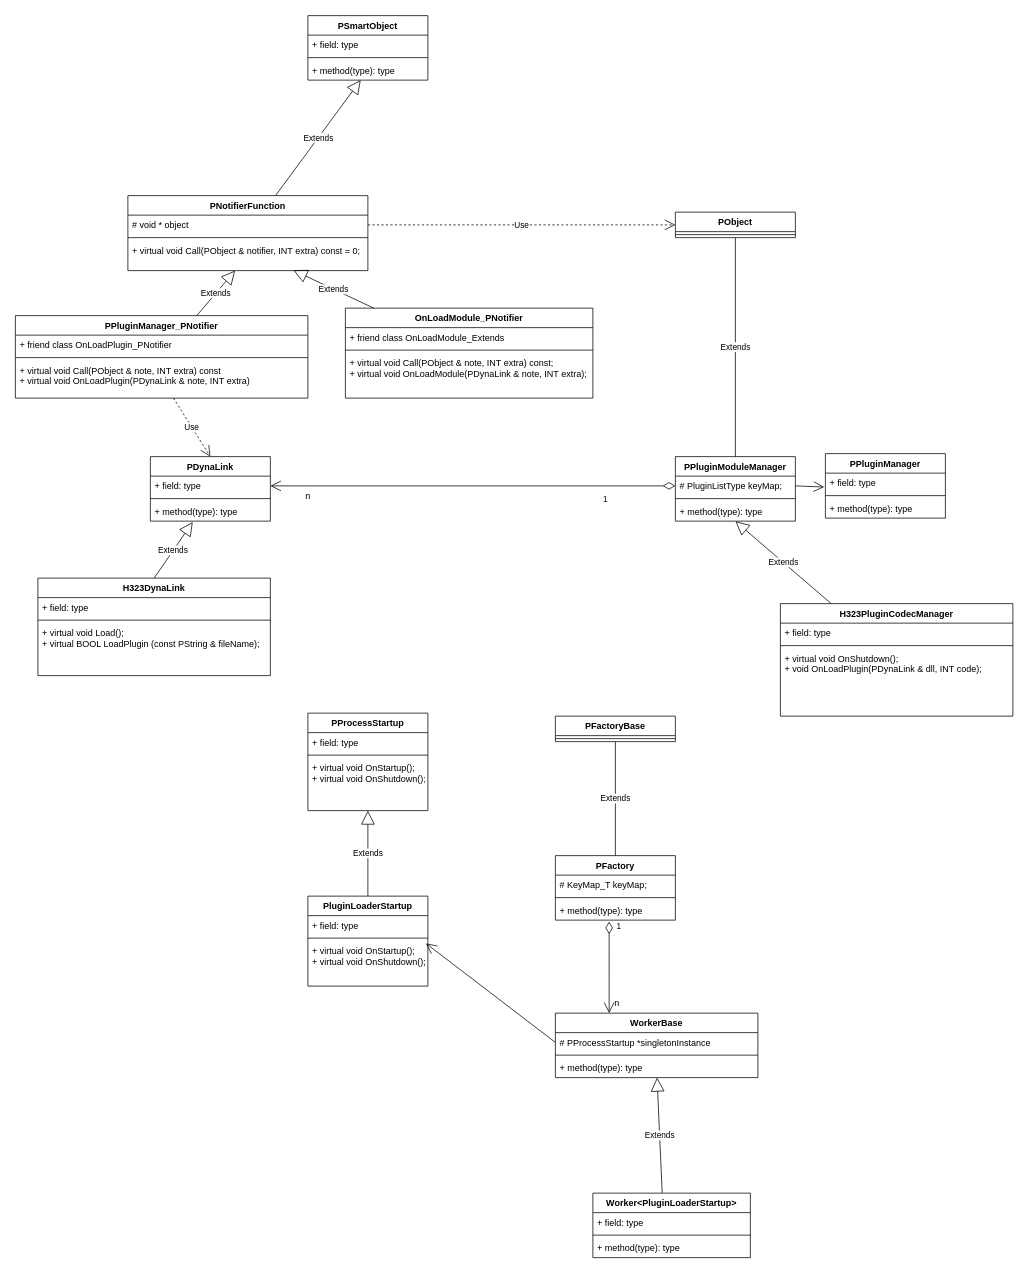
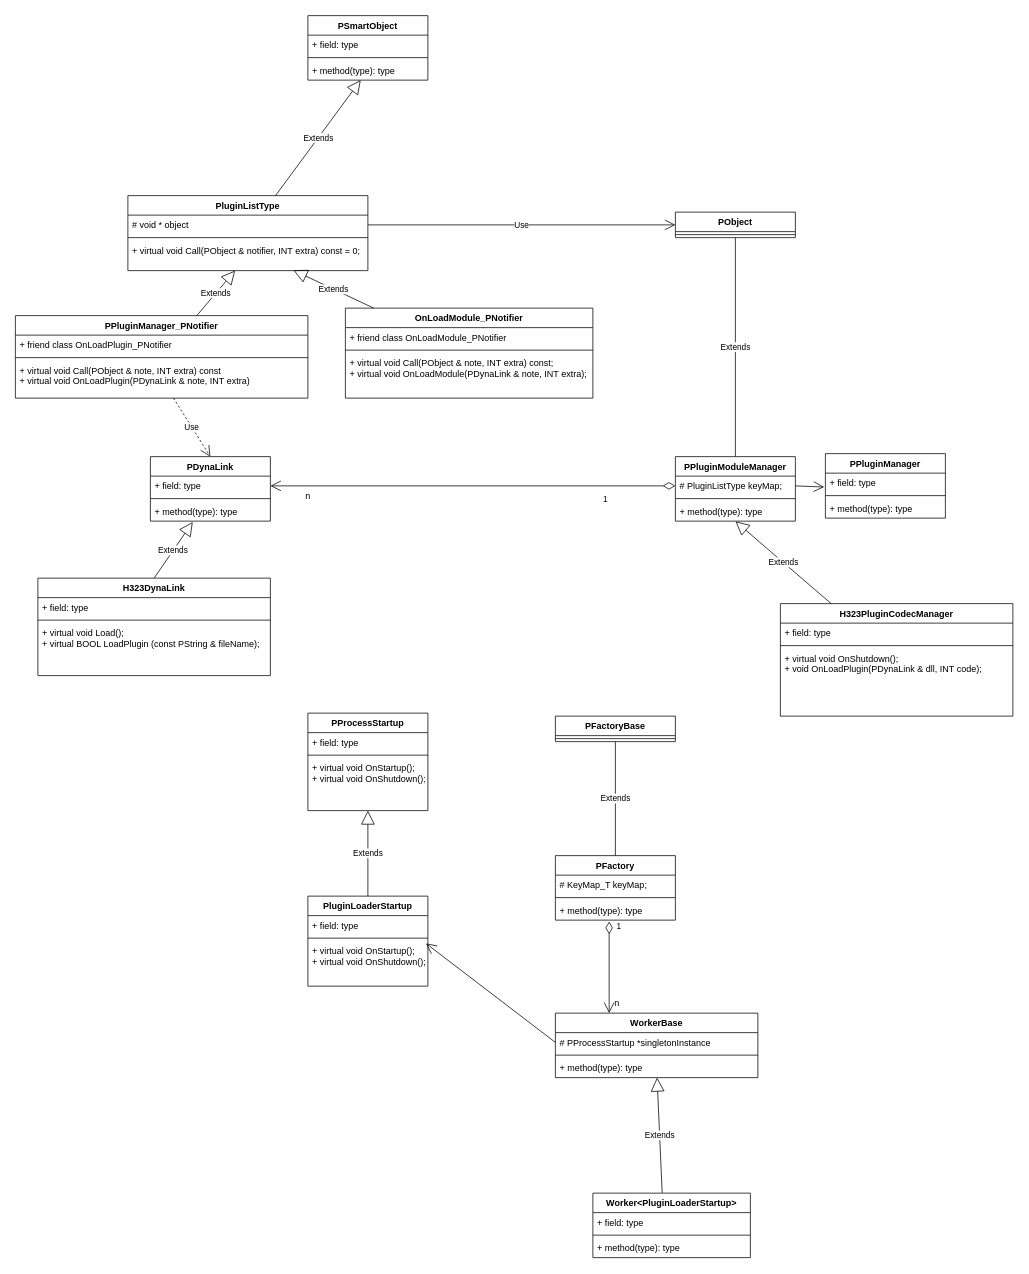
(248, 206) -> (248, 206)
(600, 225) -> (600, 225)
(432, 338) -> (435, 338)
